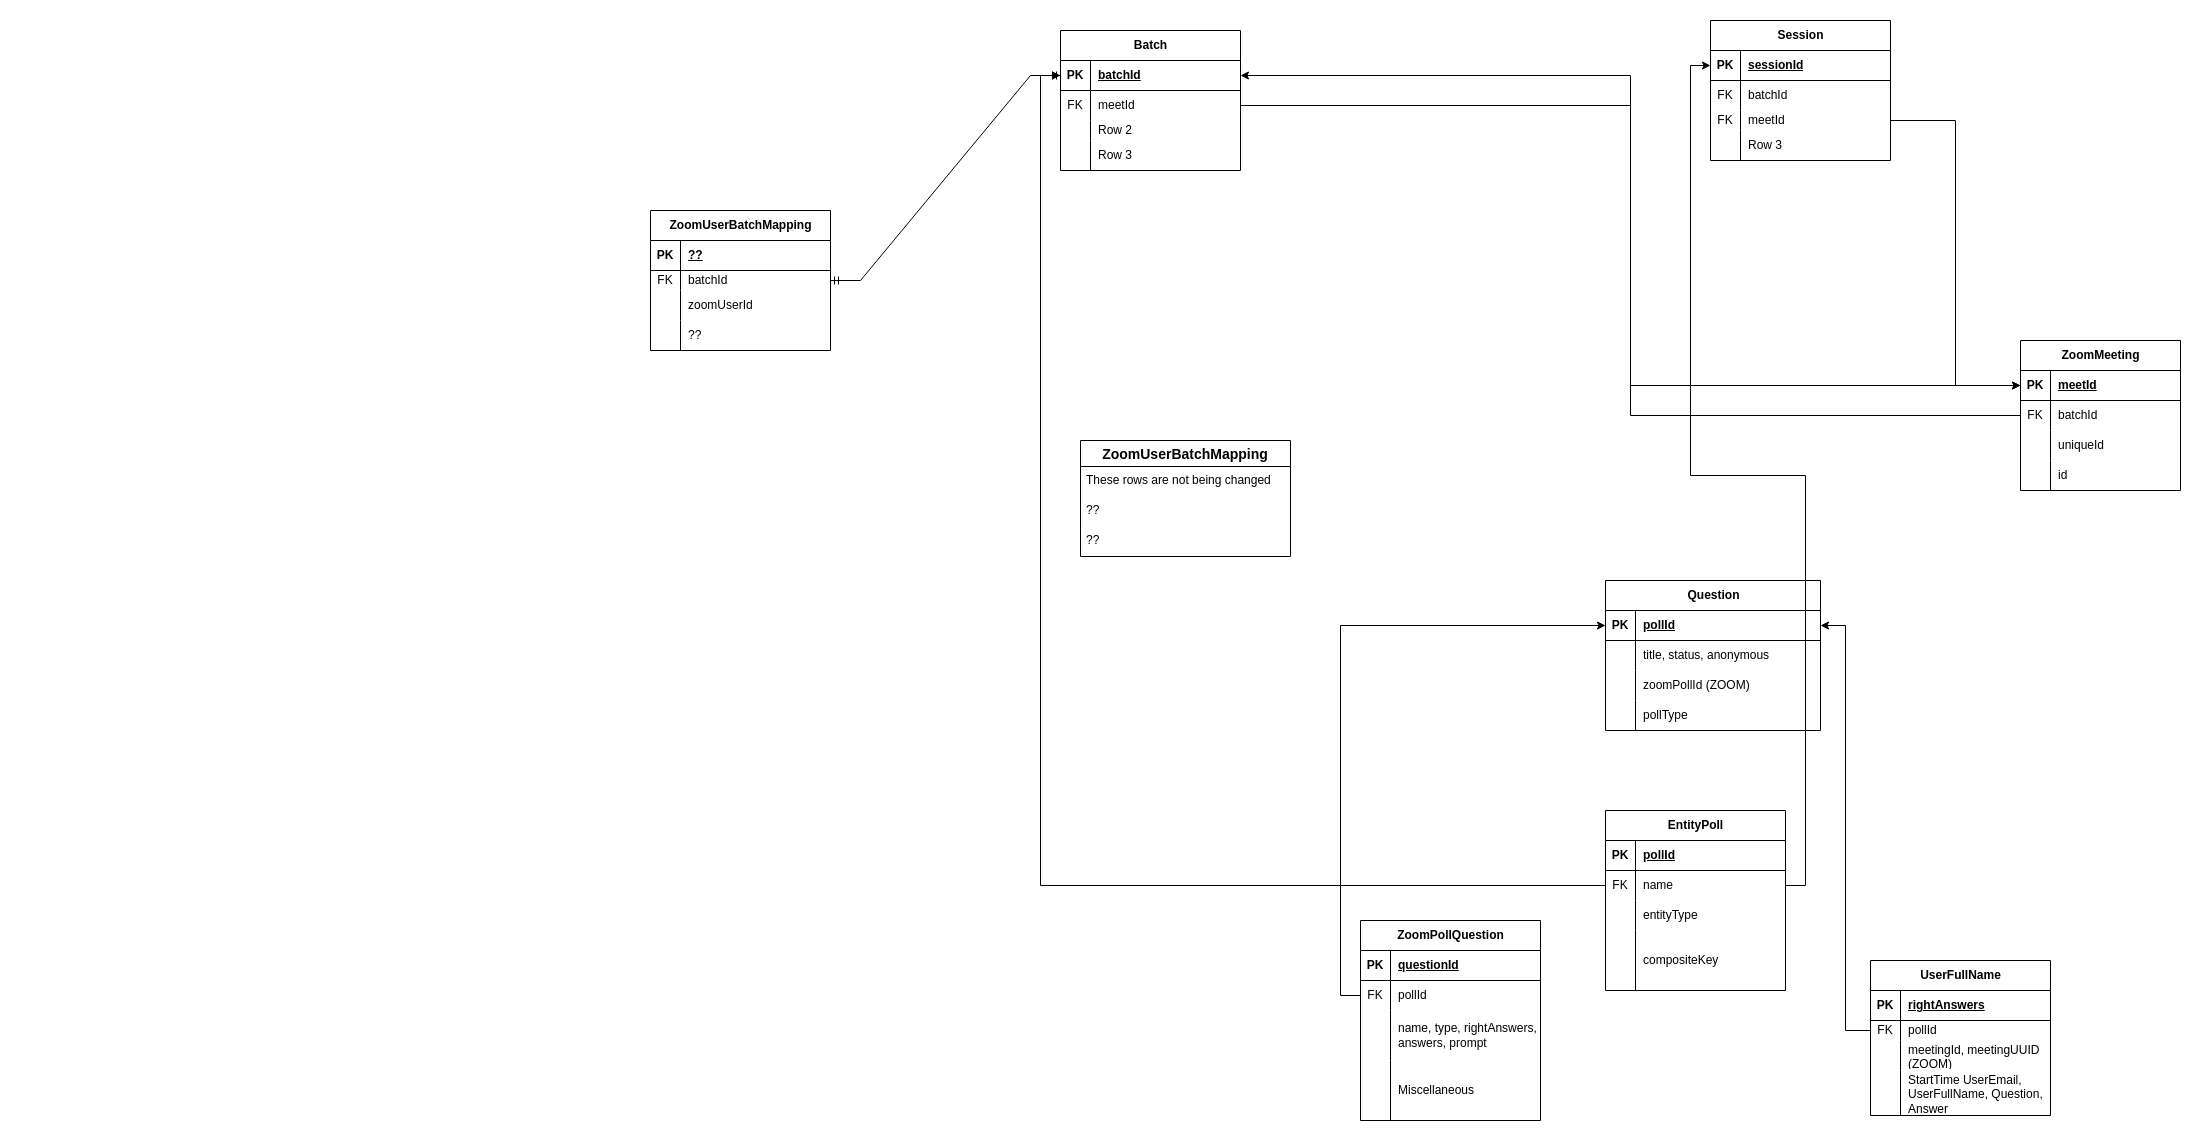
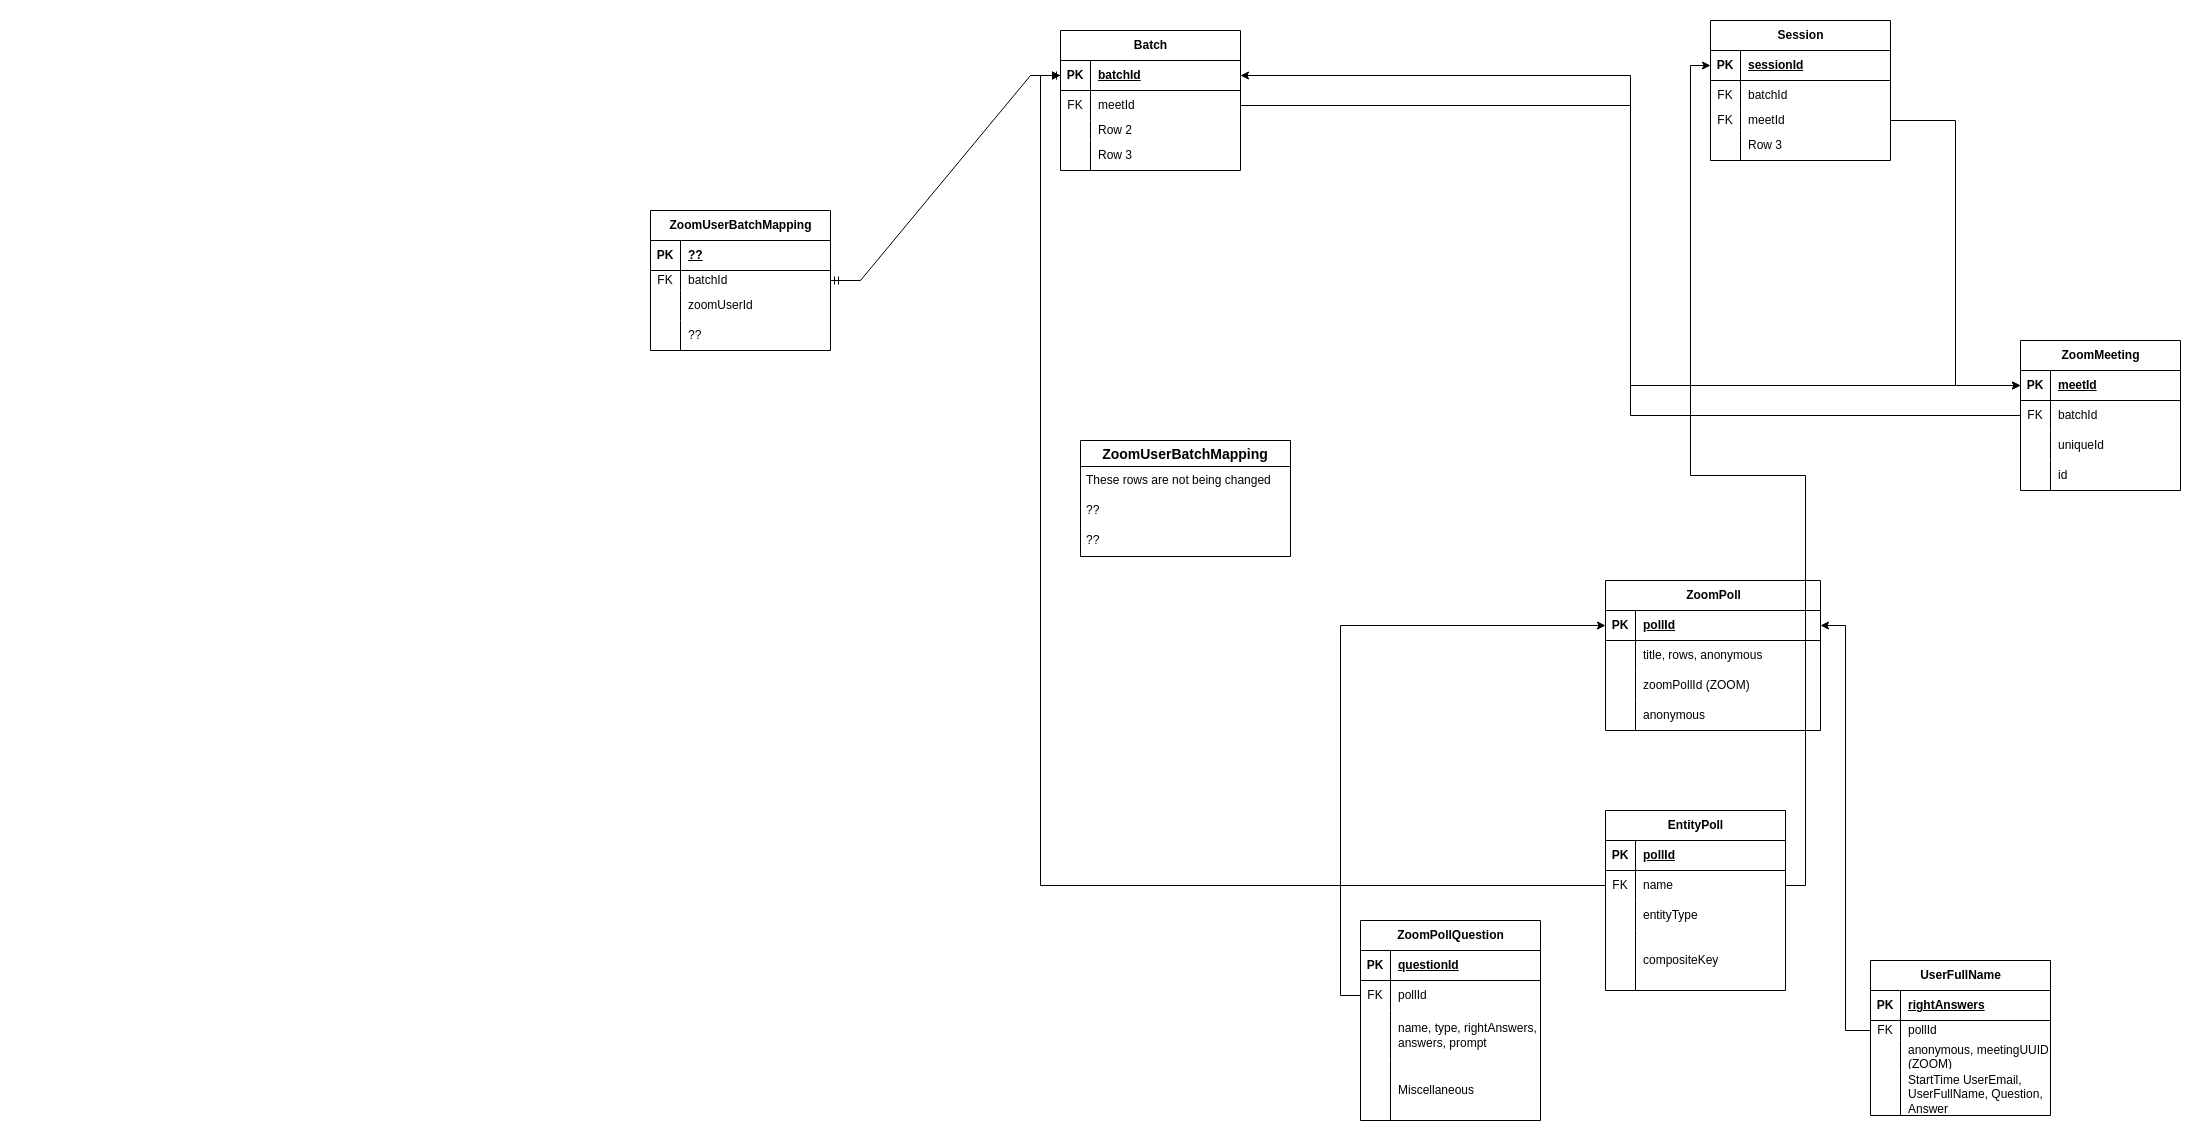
(1714, 596) -> (1714, 596)
(1715, 656) -> (1708, 656)
(1667, 716) -> (1674, 716)
(1980, 1056) -> (1980, 1056)
